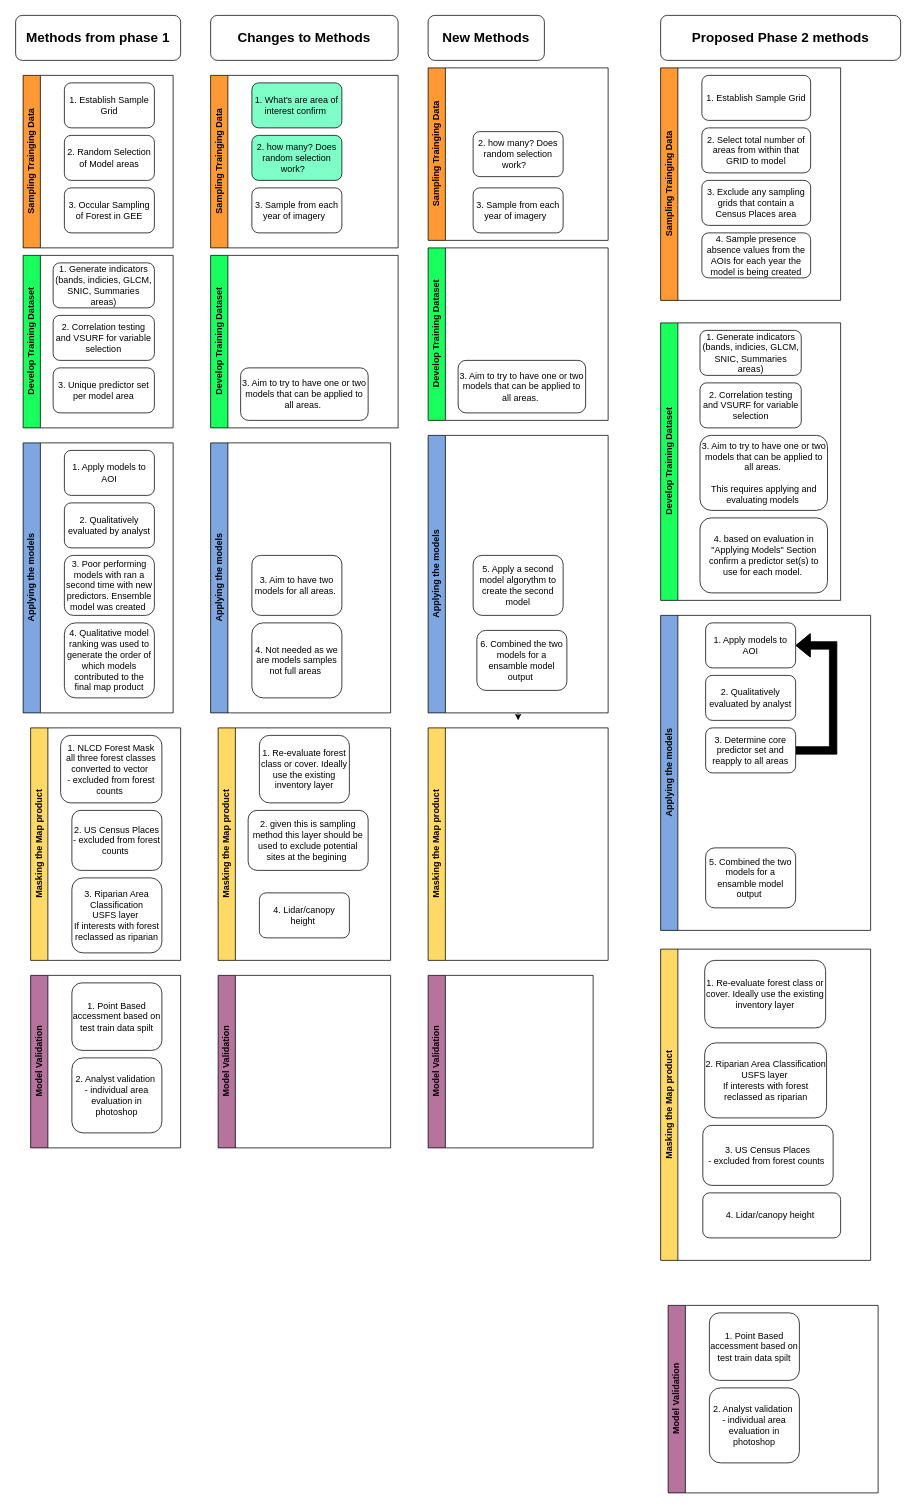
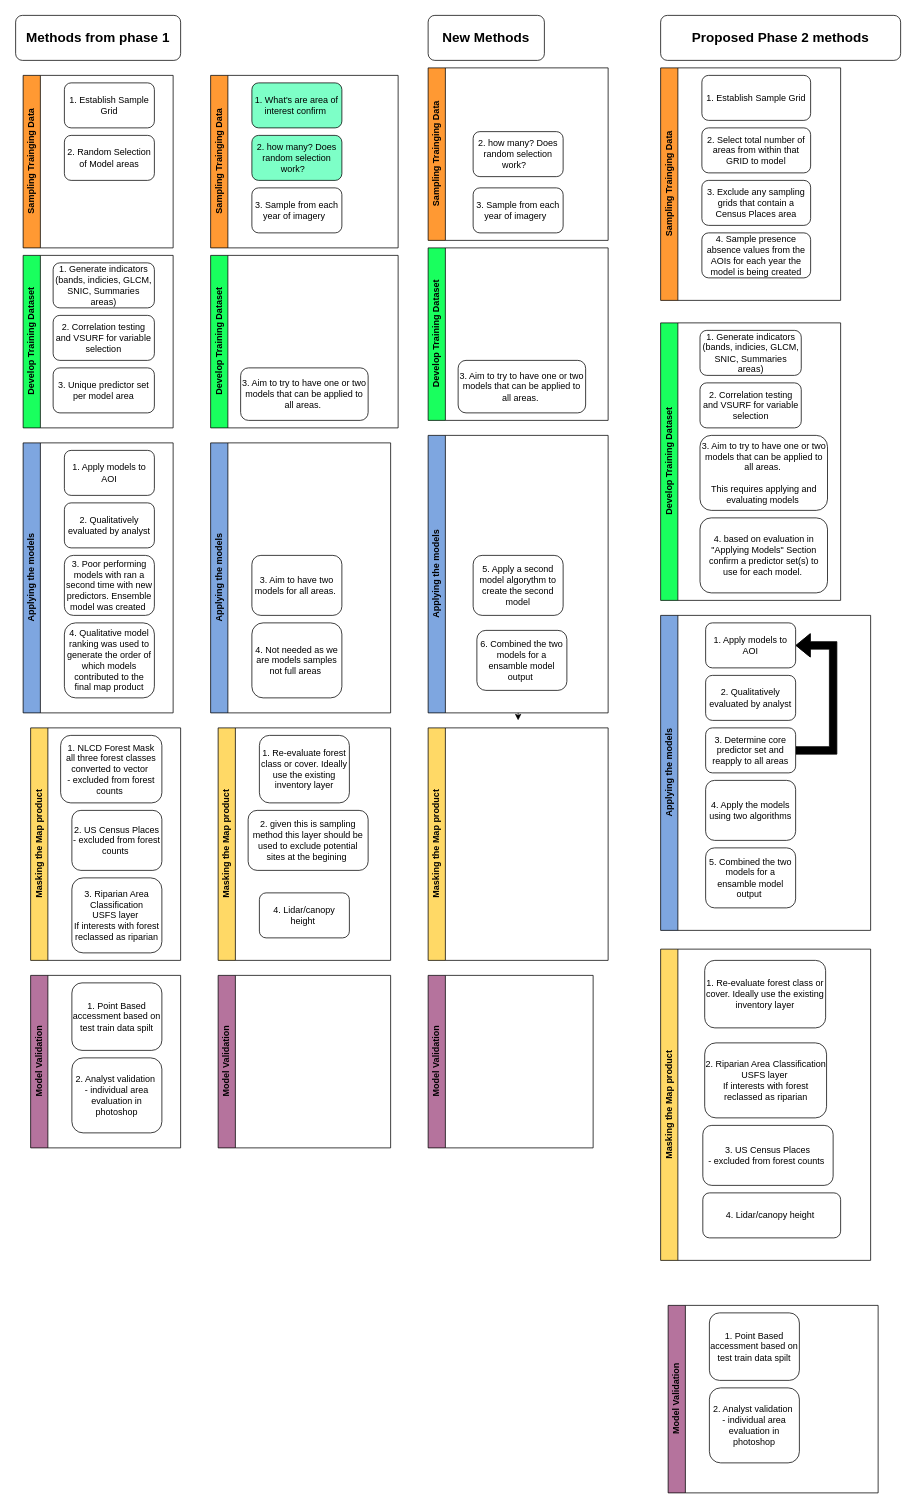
(304, 38) -> none
(109, 210) -> none
none -> (750, 810)
